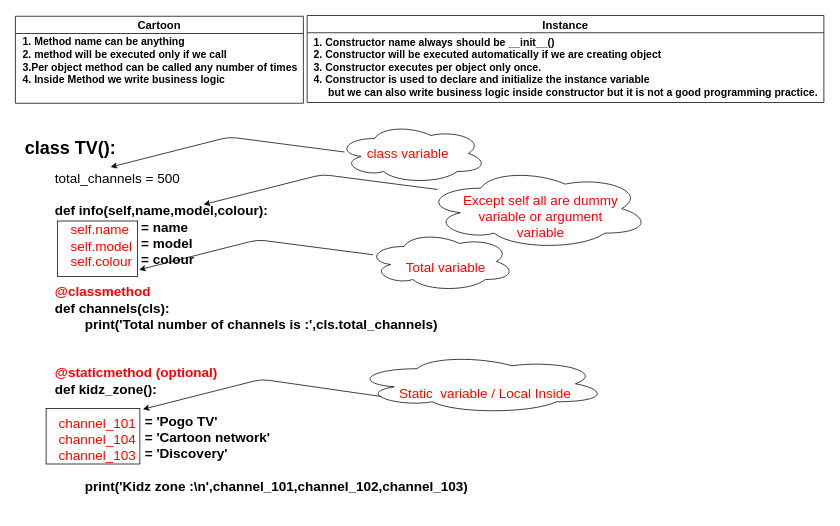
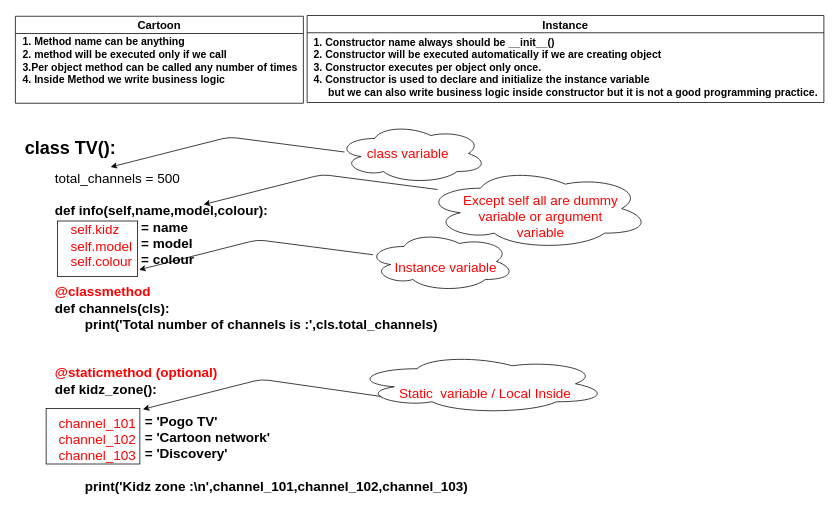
(107, 162) -> (107, 162)
(446, 267) -> (446, 267)
(99, 355) -> (99, 355)
